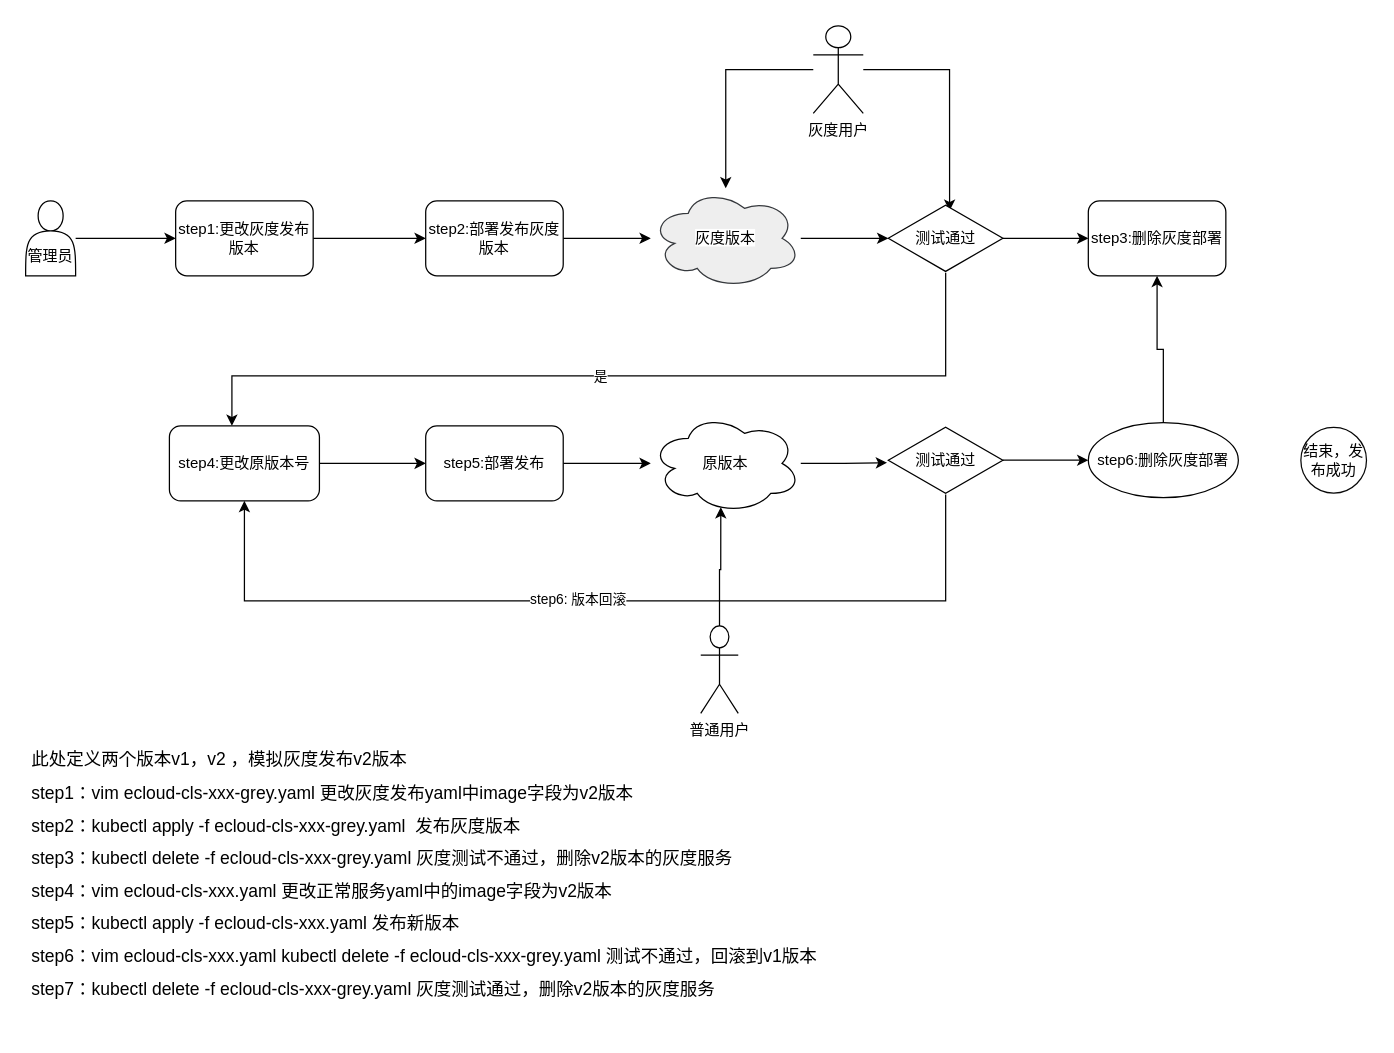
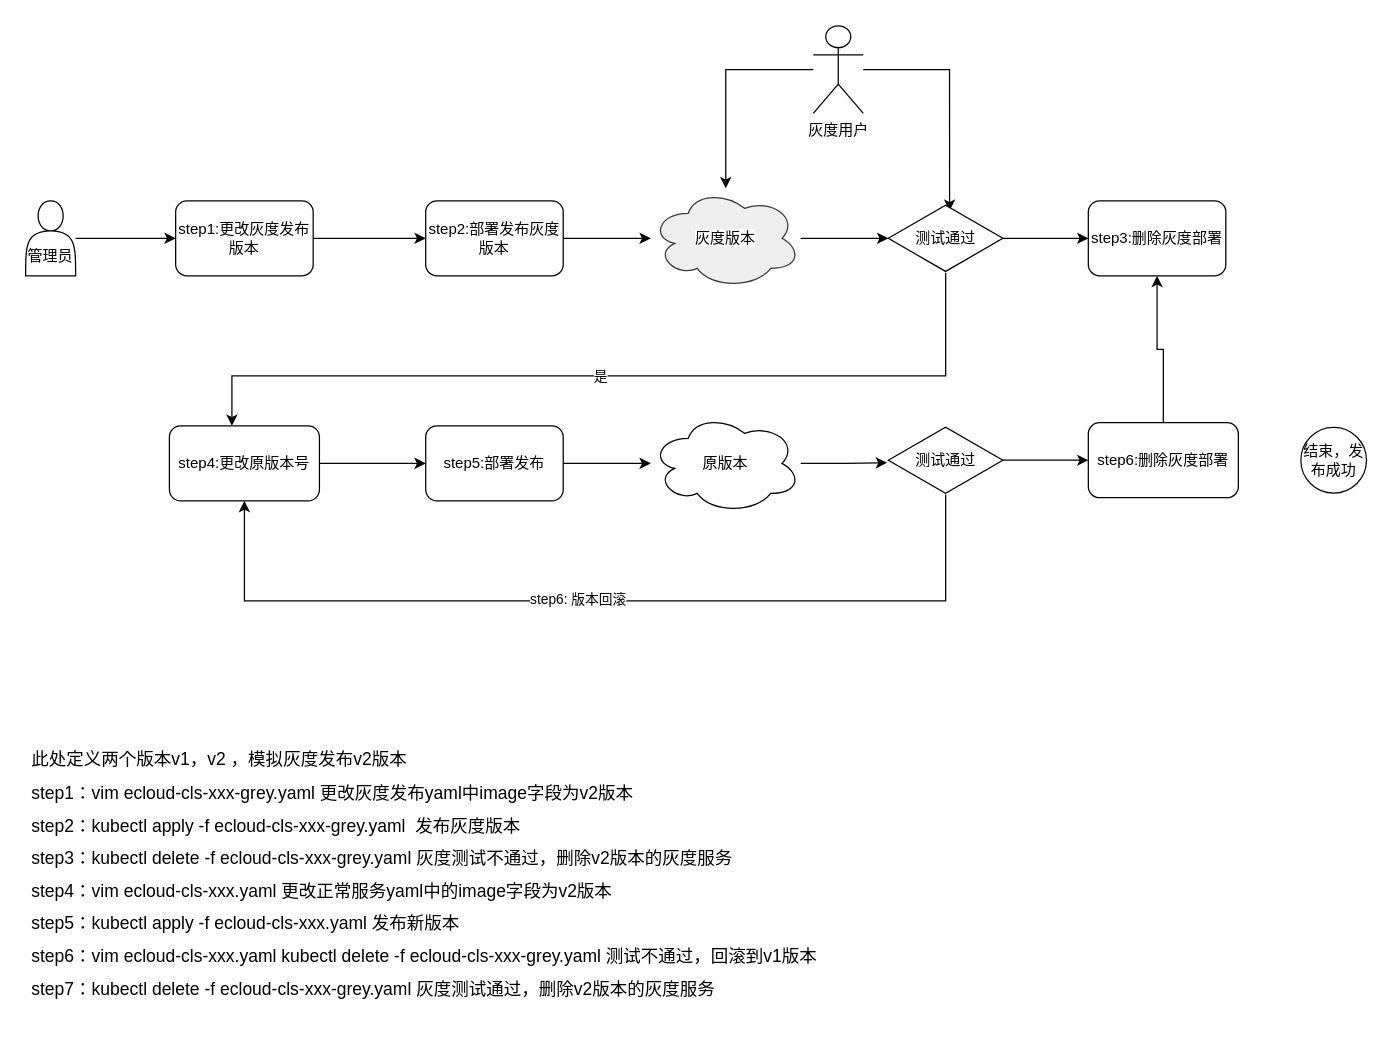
(1163, 460) -> (1163, 460)
(719, 570) -> none
(719, 669) -> none
